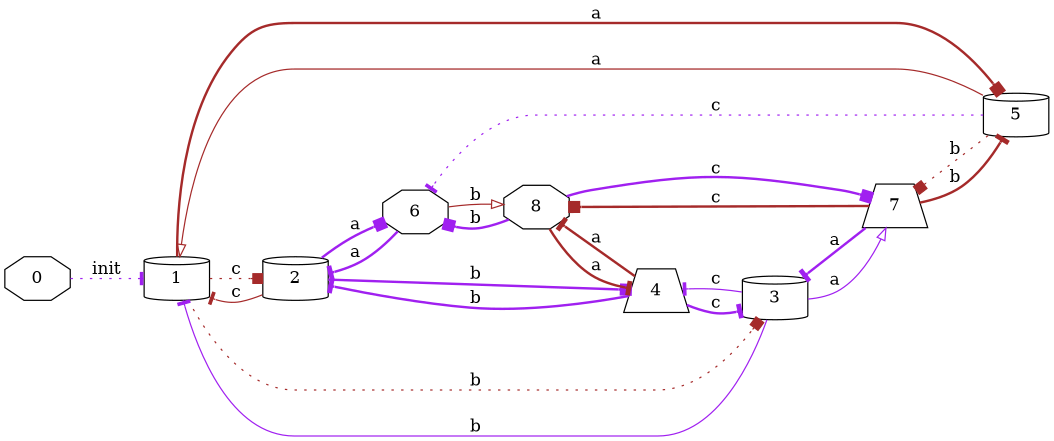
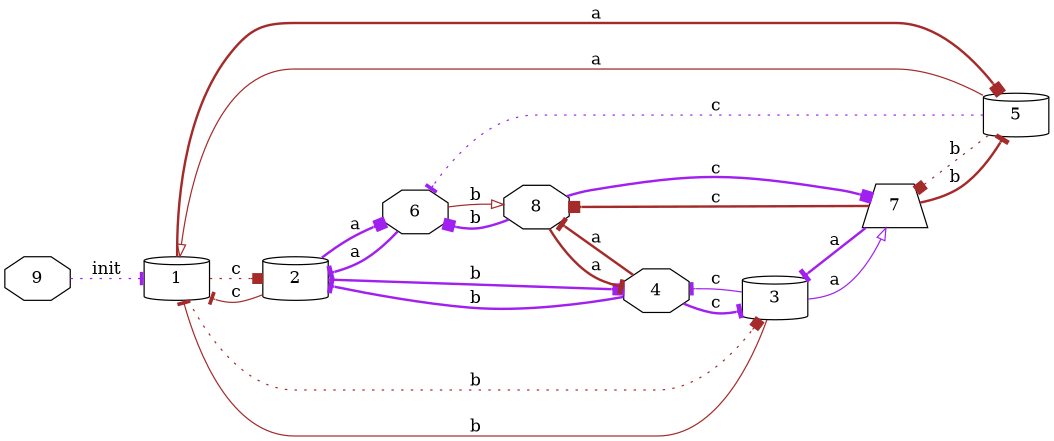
(38, 279) -> (38, 279)
(656, 291) -> (656, 291)
(470, 436) -> (470, 436)
